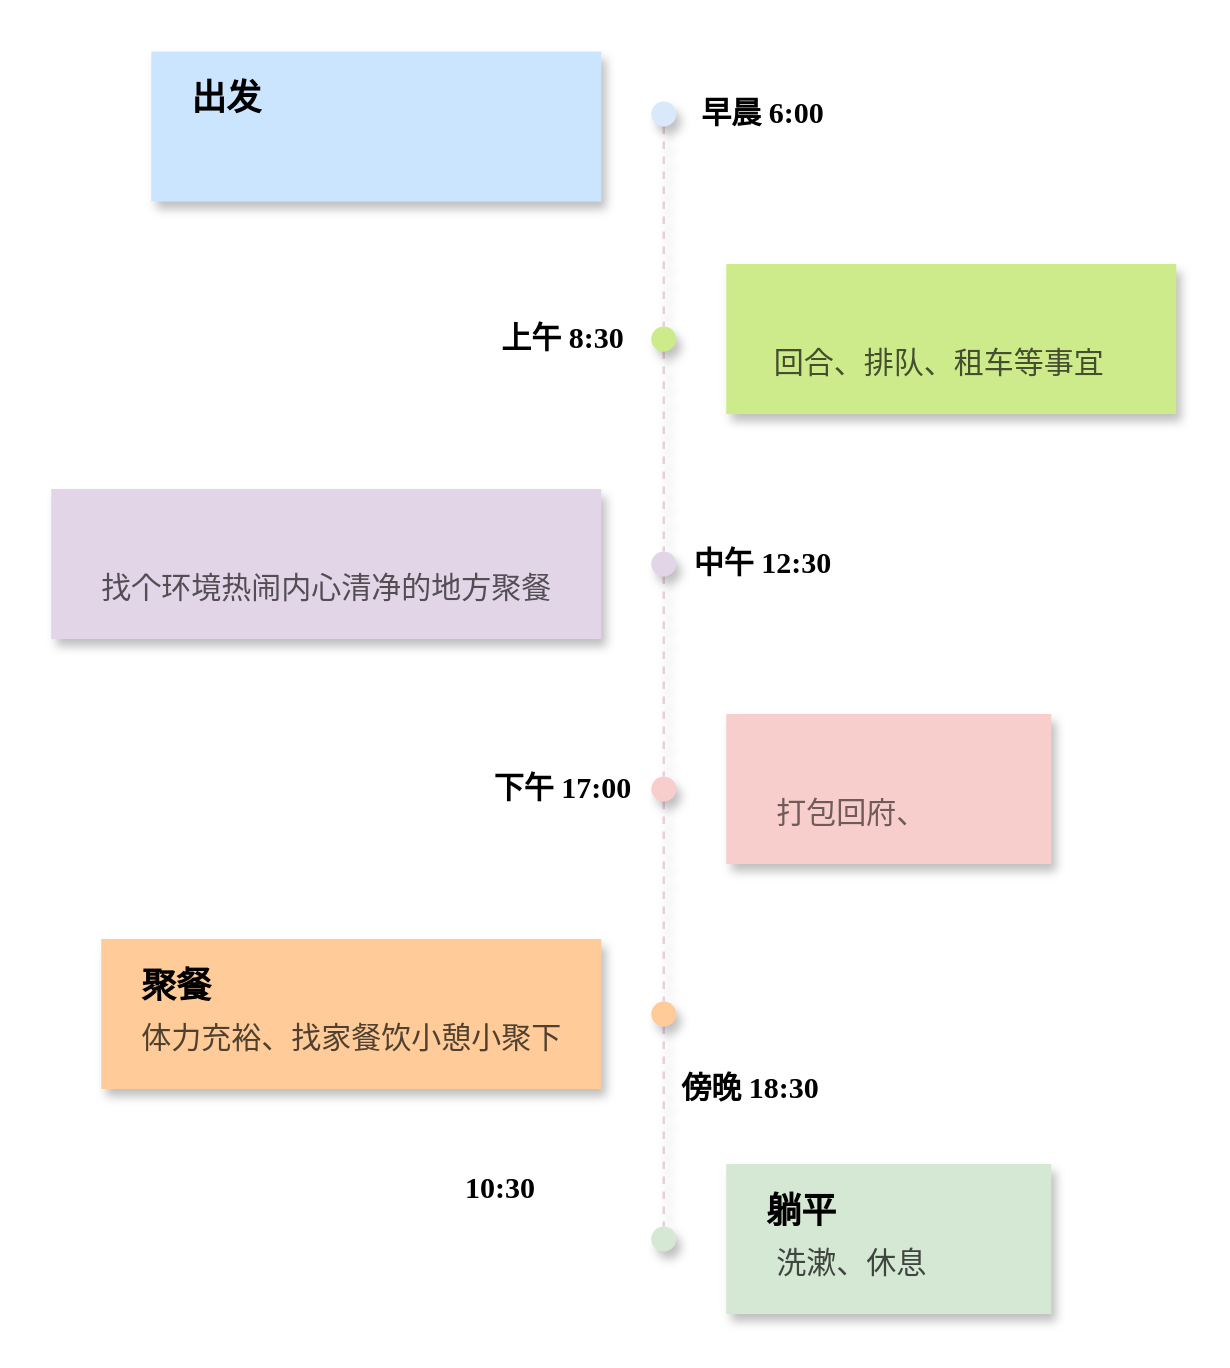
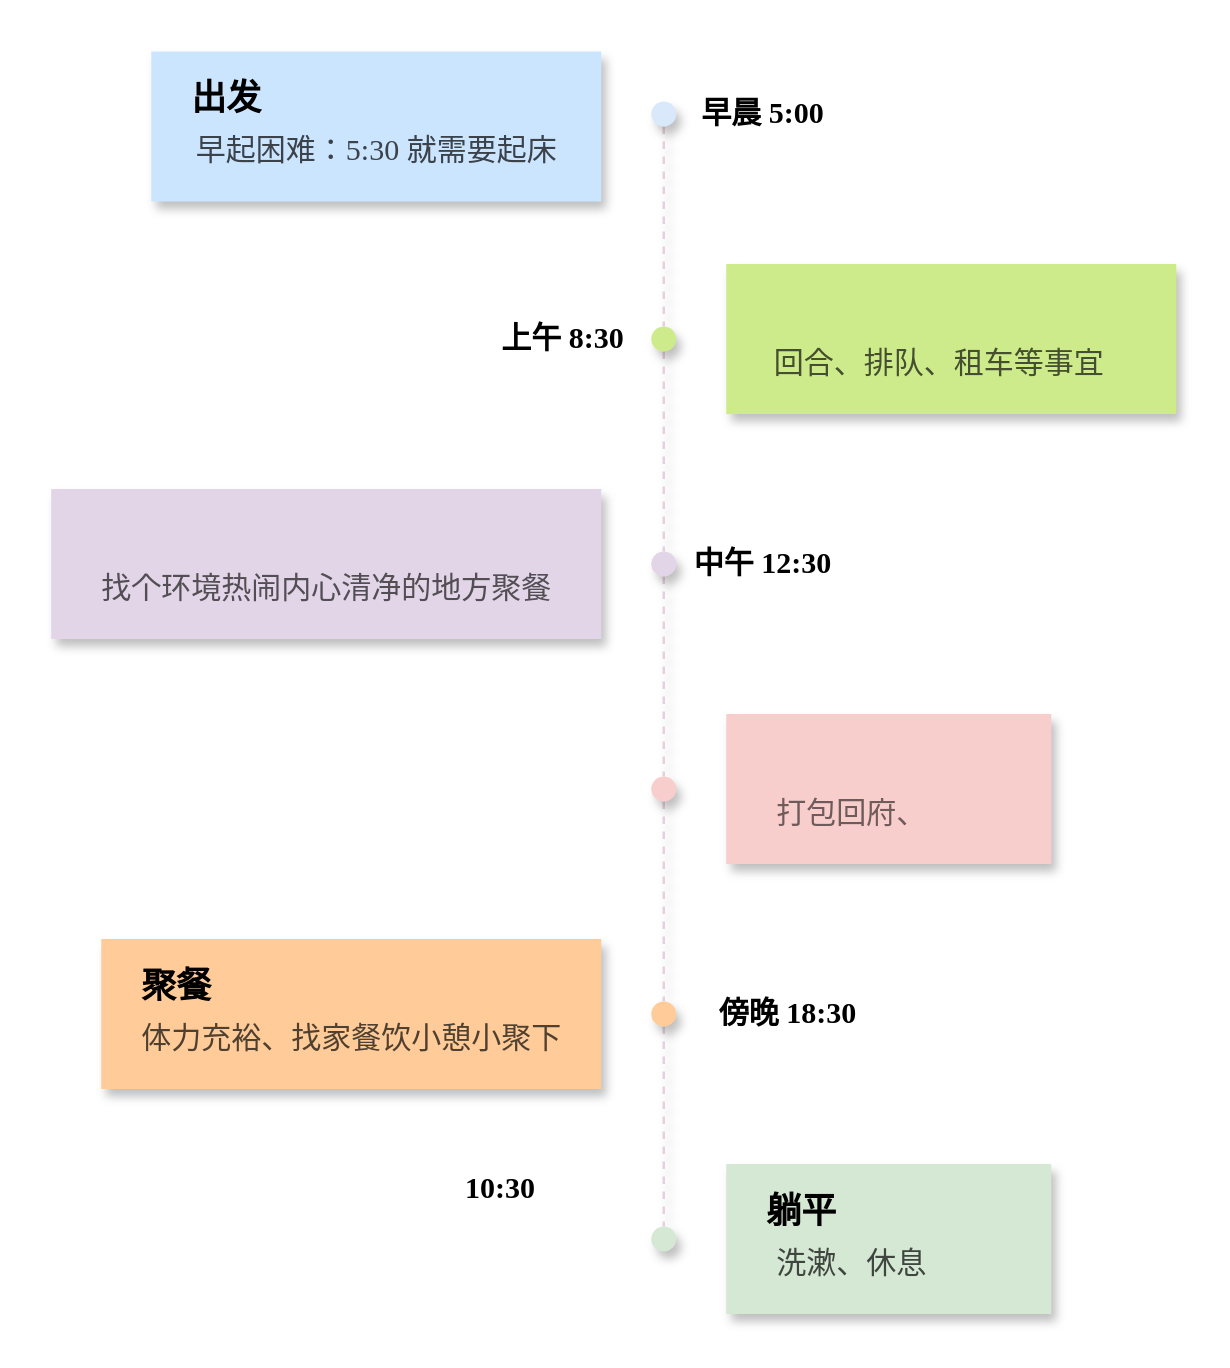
(764, 114) -> (764, 114)
none -> (376, 151)
(564, 789) -> none
(751, 1089) -> (789, 1014)
